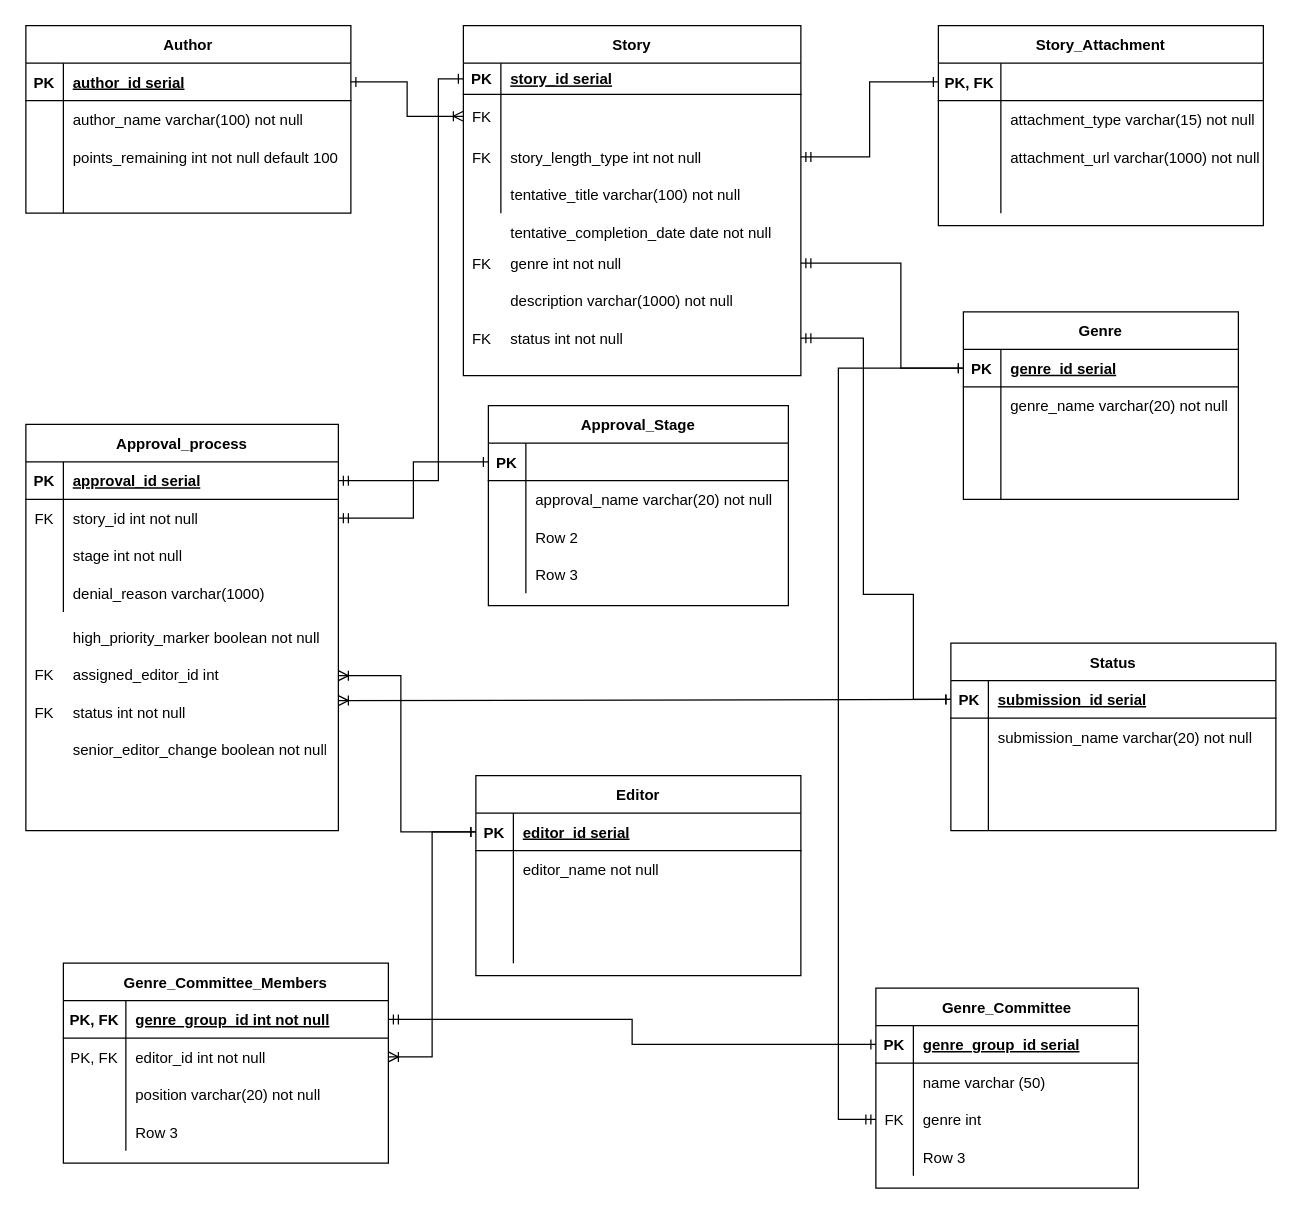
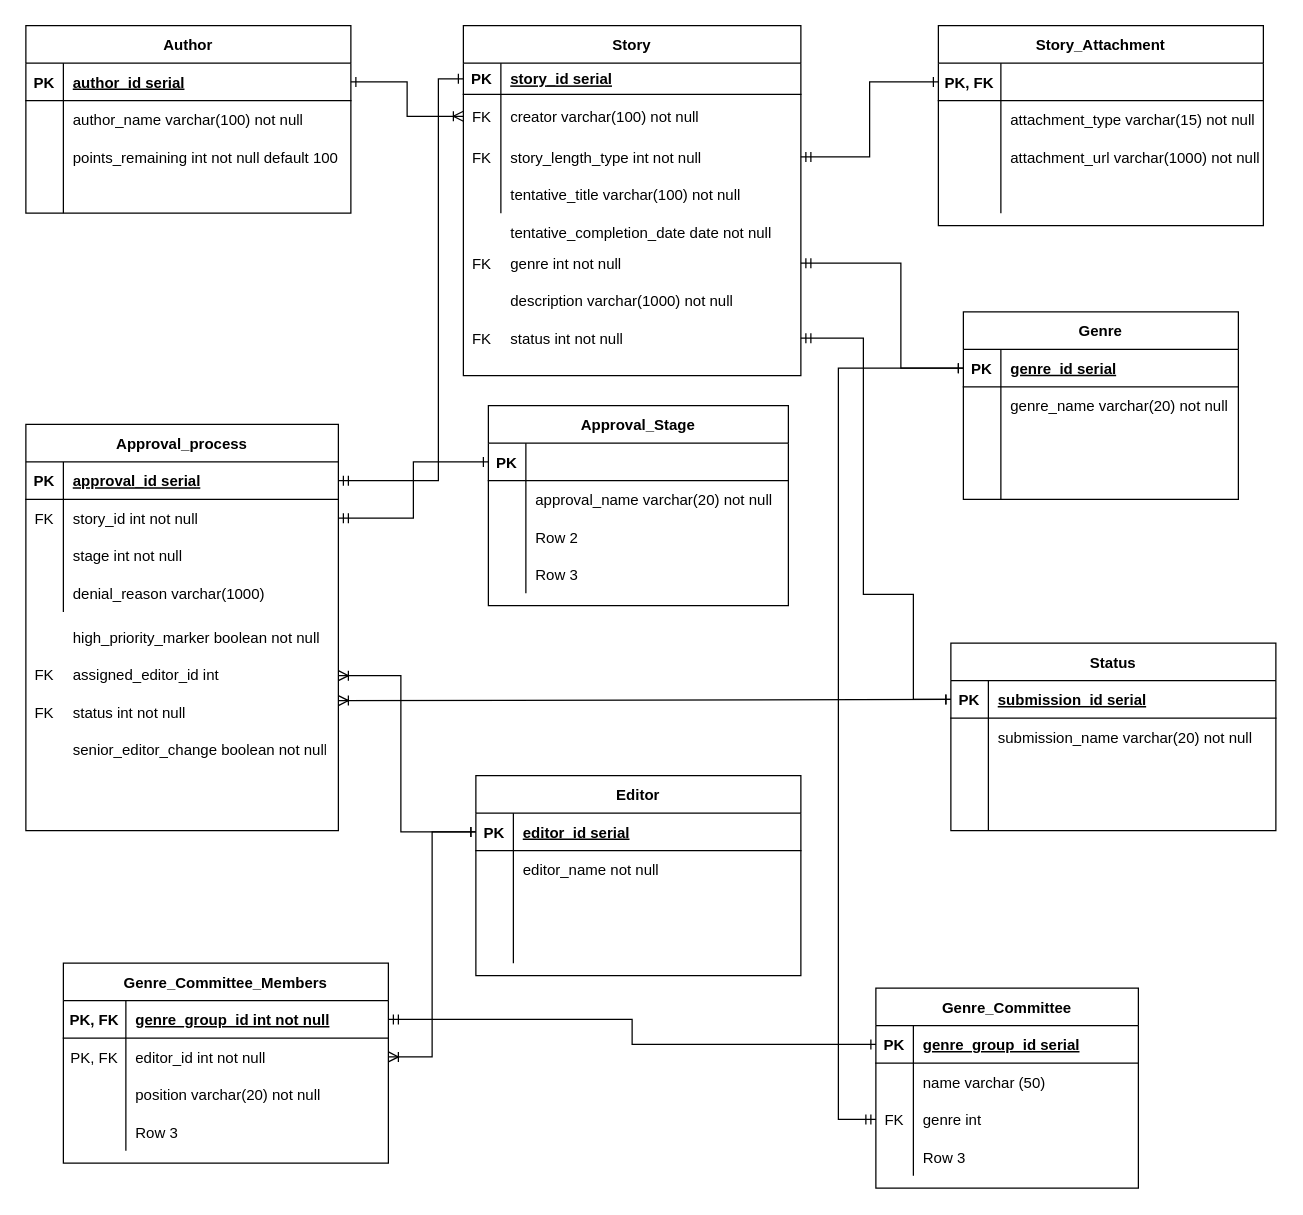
none -> (651, 116)
